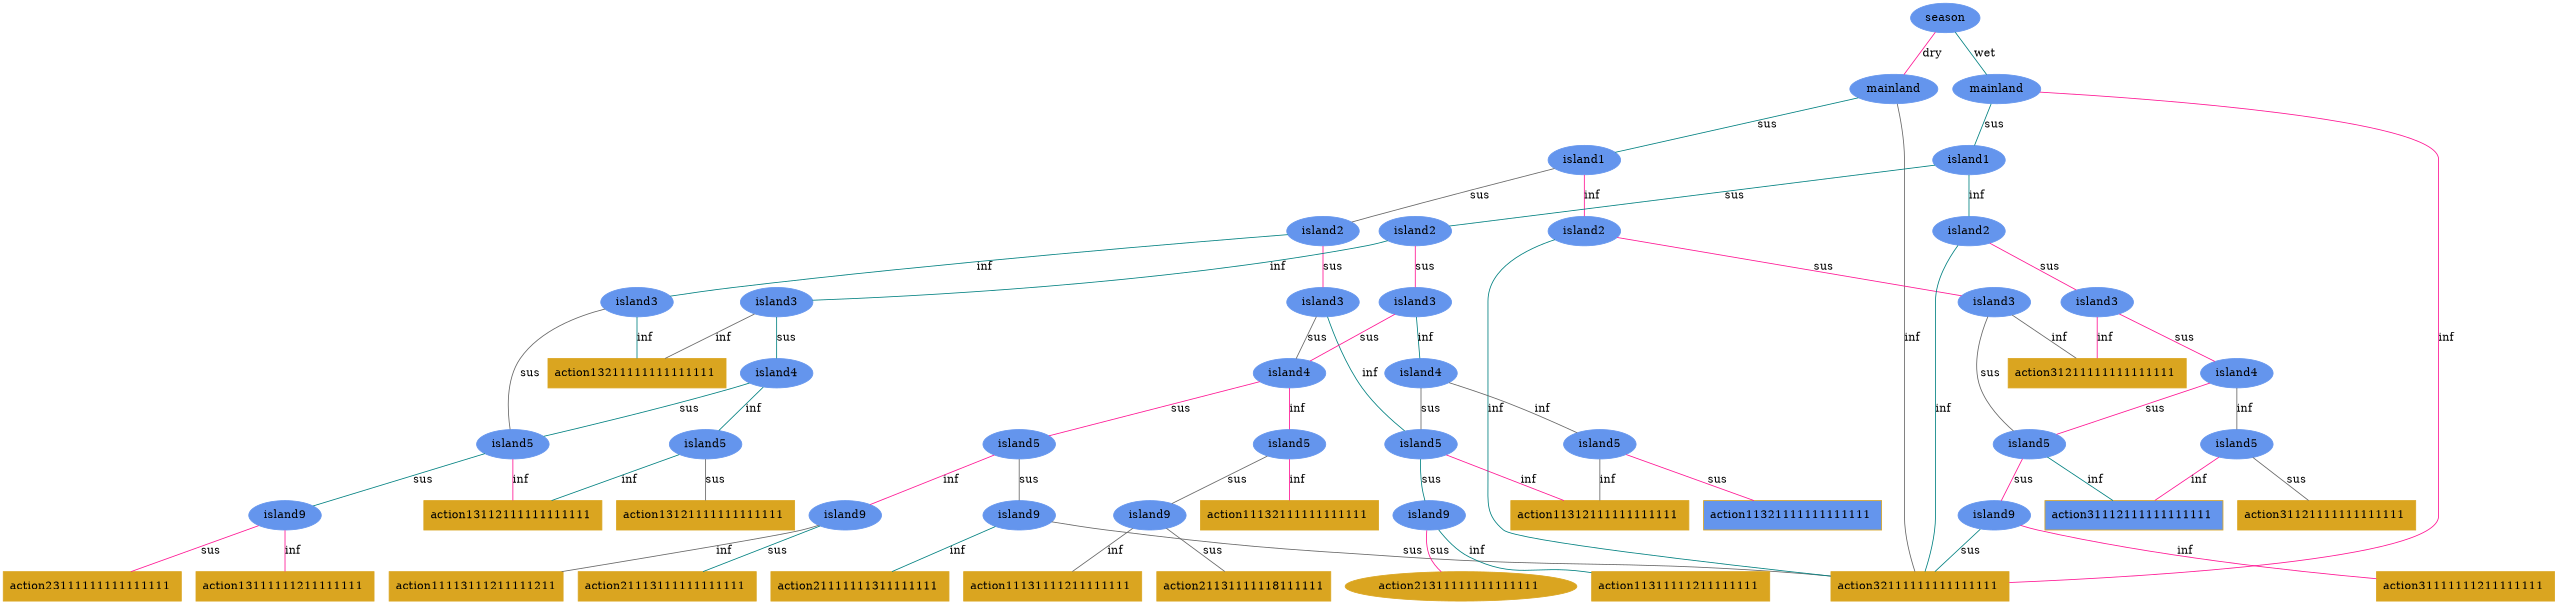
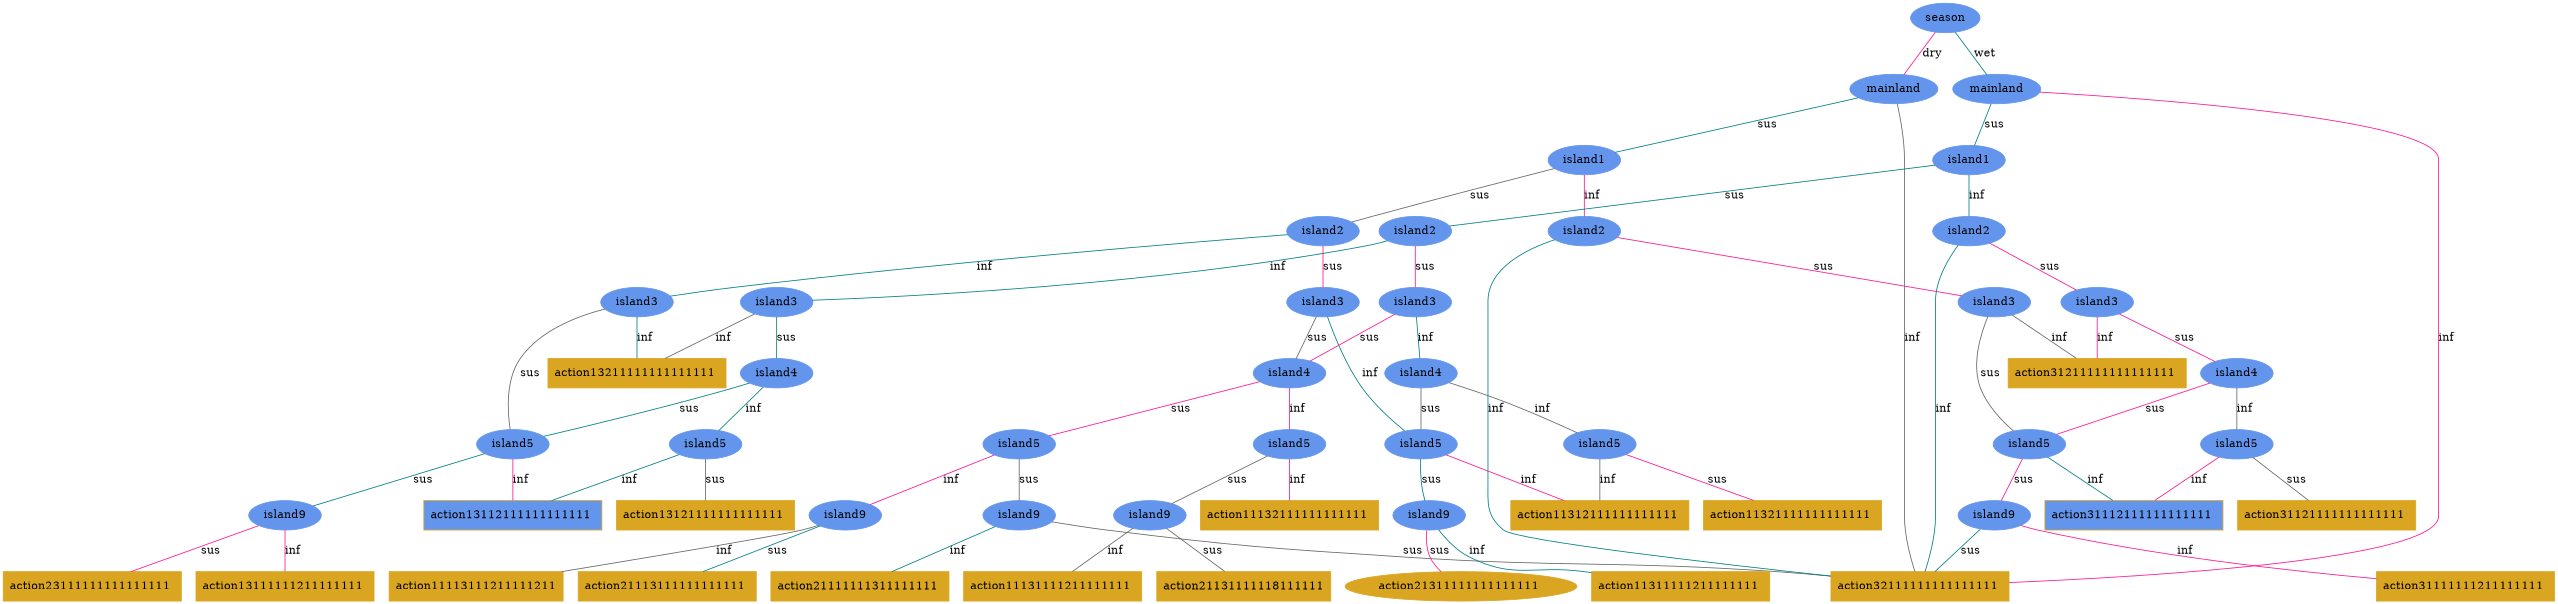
(513, 515) -> (513, 515)
(1793, 515) -> (1793, 515)
